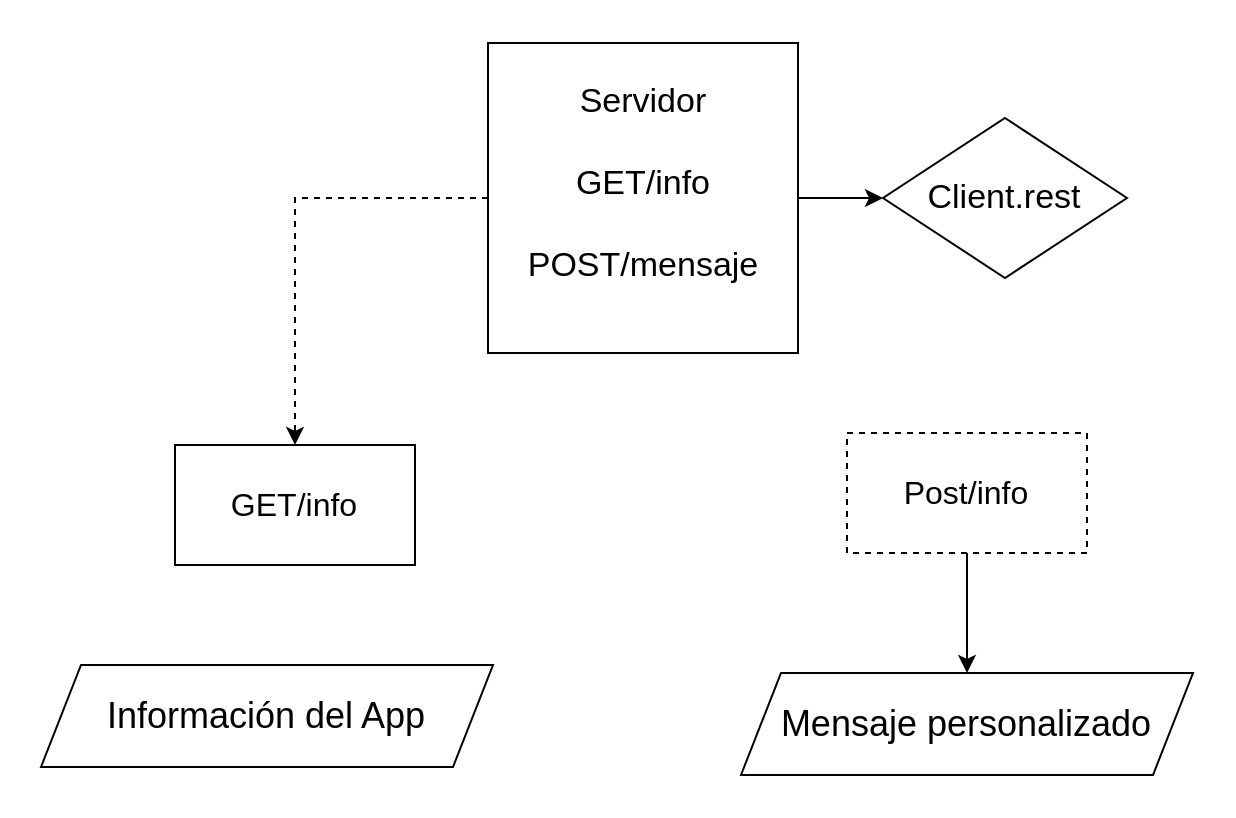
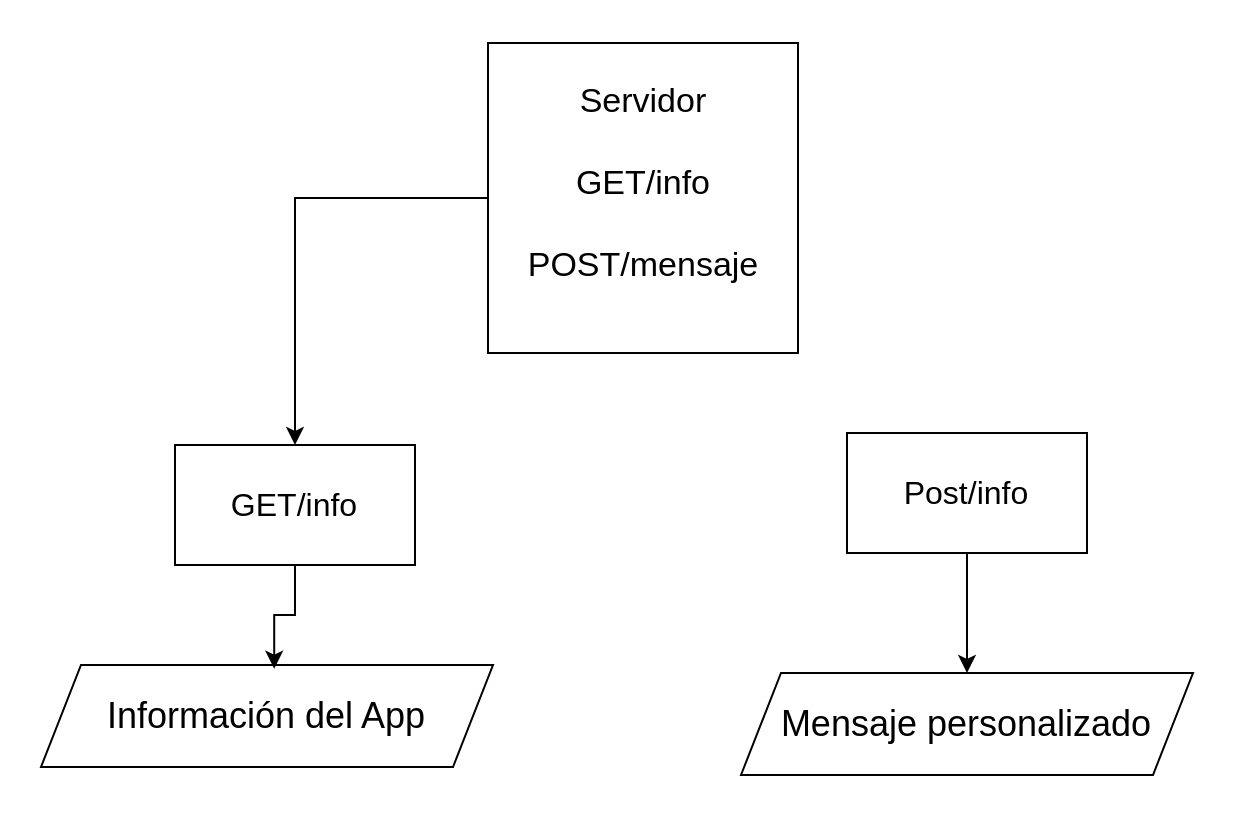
(834, 198) -> none
(1005, 198) -> none
(295, 218) -> (295, 218)
(967, 493) -> (967, 493)
none -> (290, 615)
